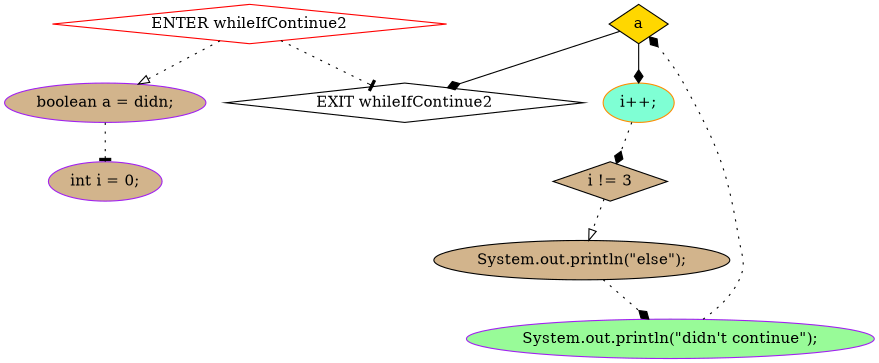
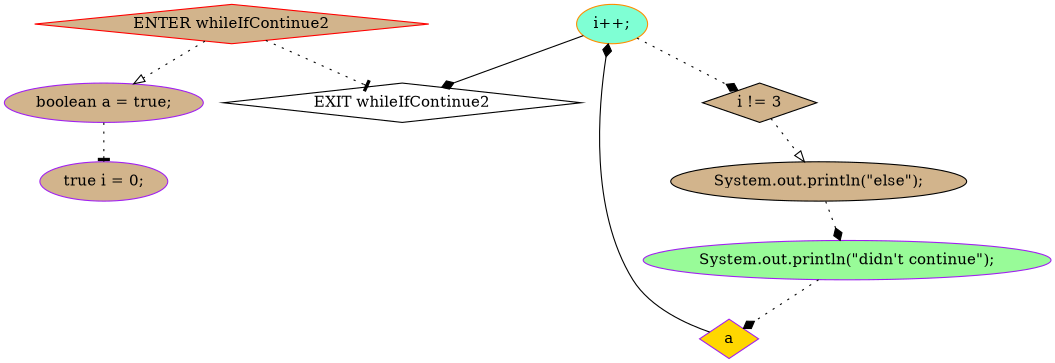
(250, 24) -> (232, 24)
(639, 24) -> (729, 339)
(540, 57) -> (519, 59)
(105, 103) -> (104, 103)
(105, 181) -> (104, 181)
